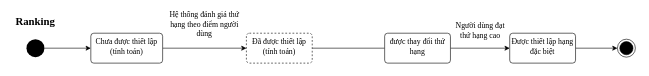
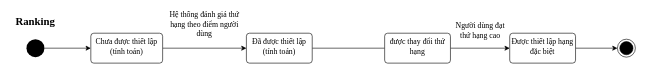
(279, 48) -> (279, 48)
